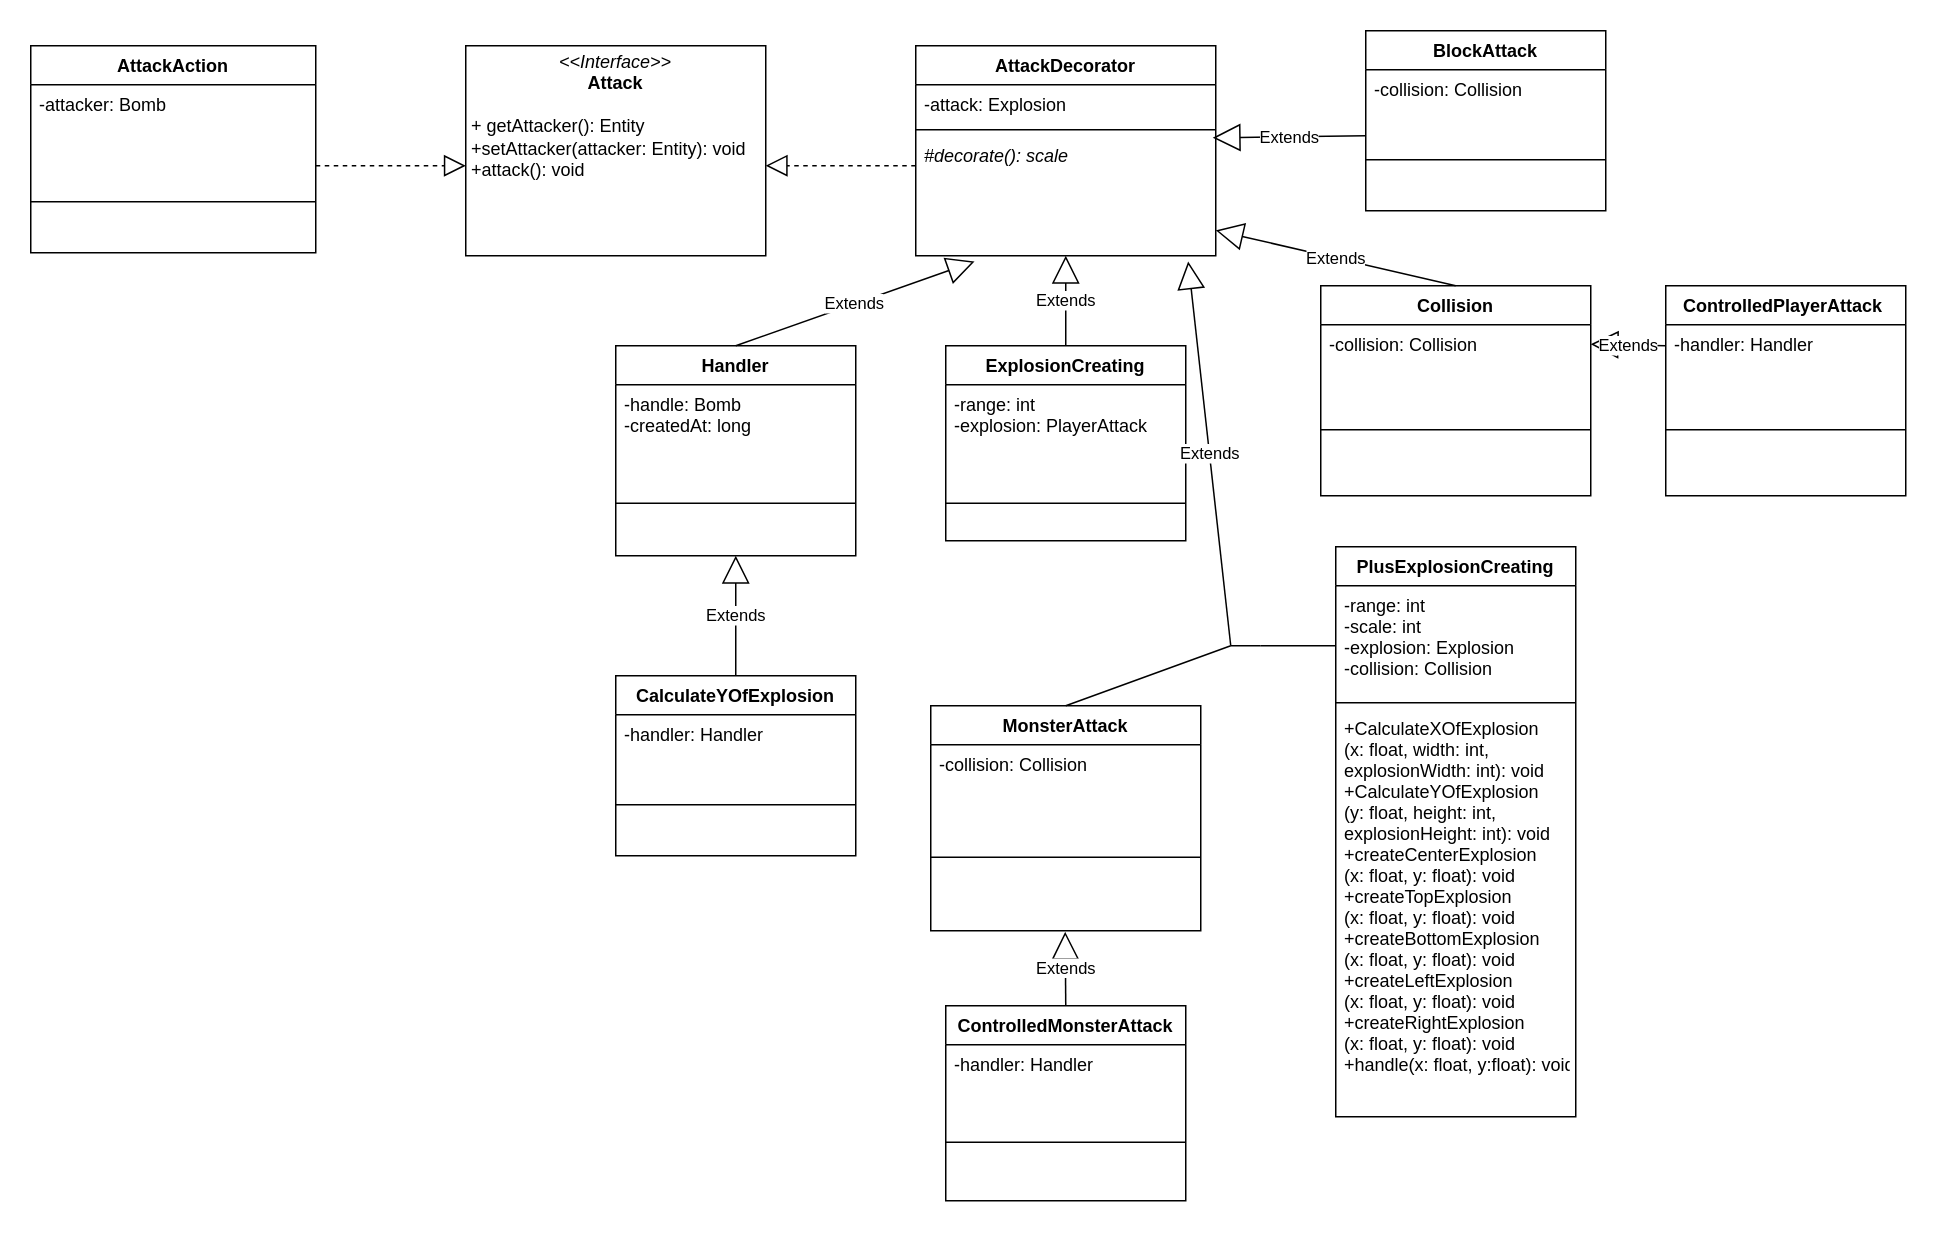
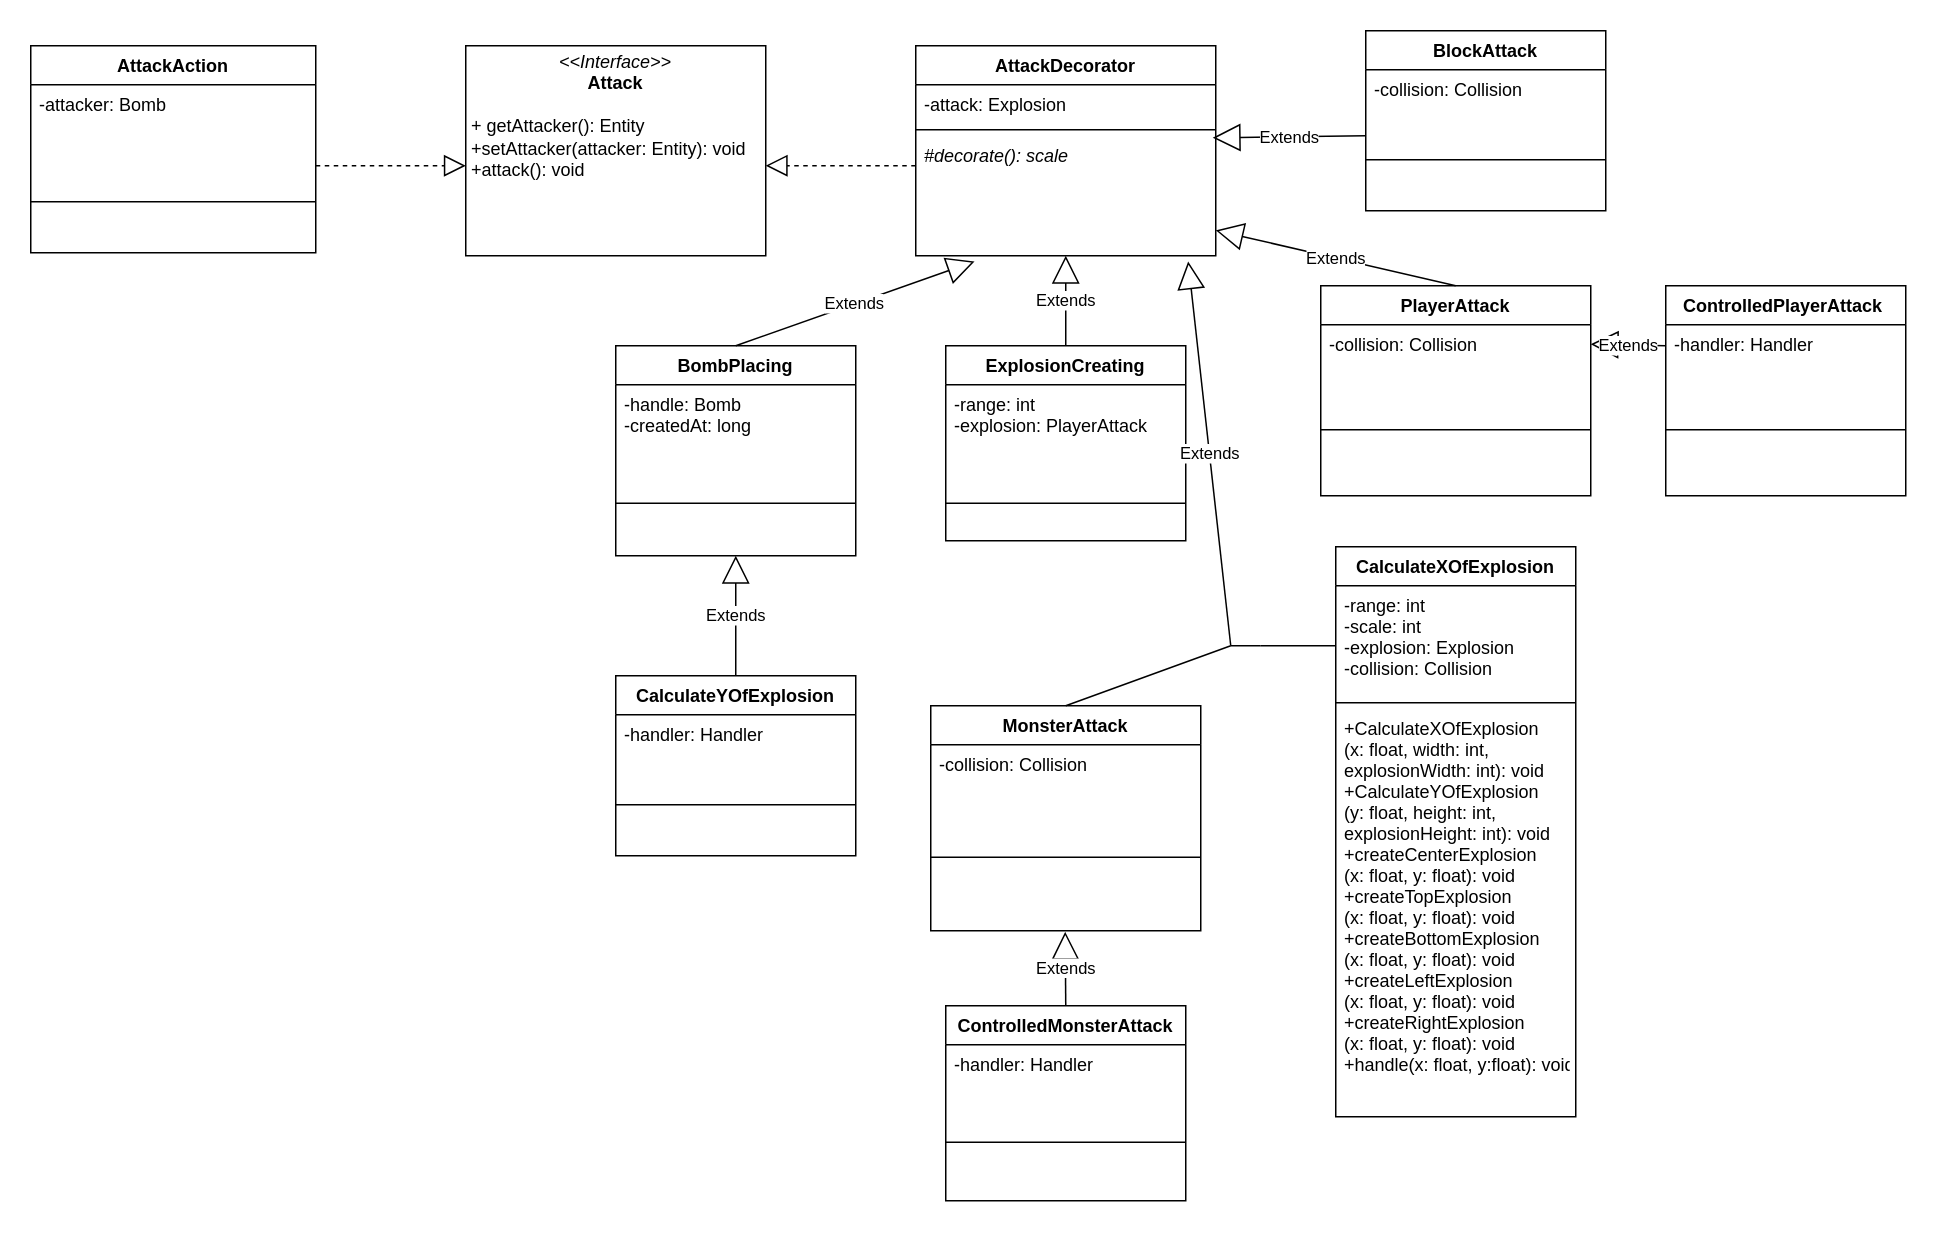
(1455, 306) -> (1455, 306)
(735, 366) -> (735, 366)
(1455, 567) -> (1455, 567)
